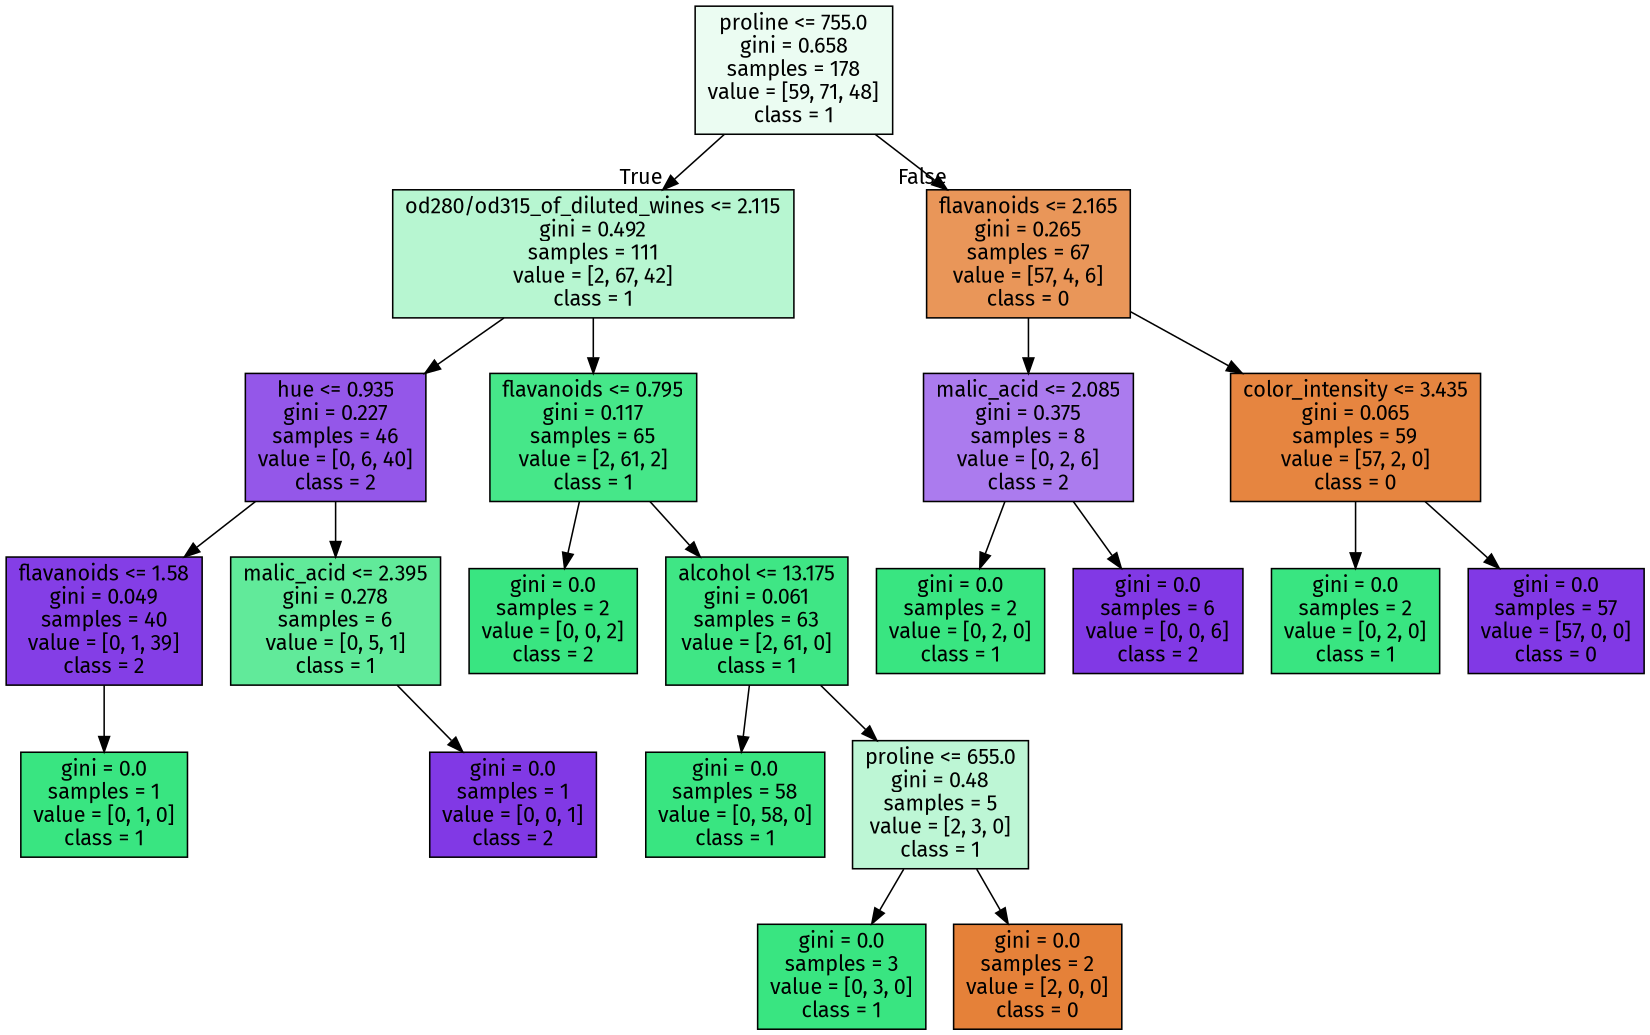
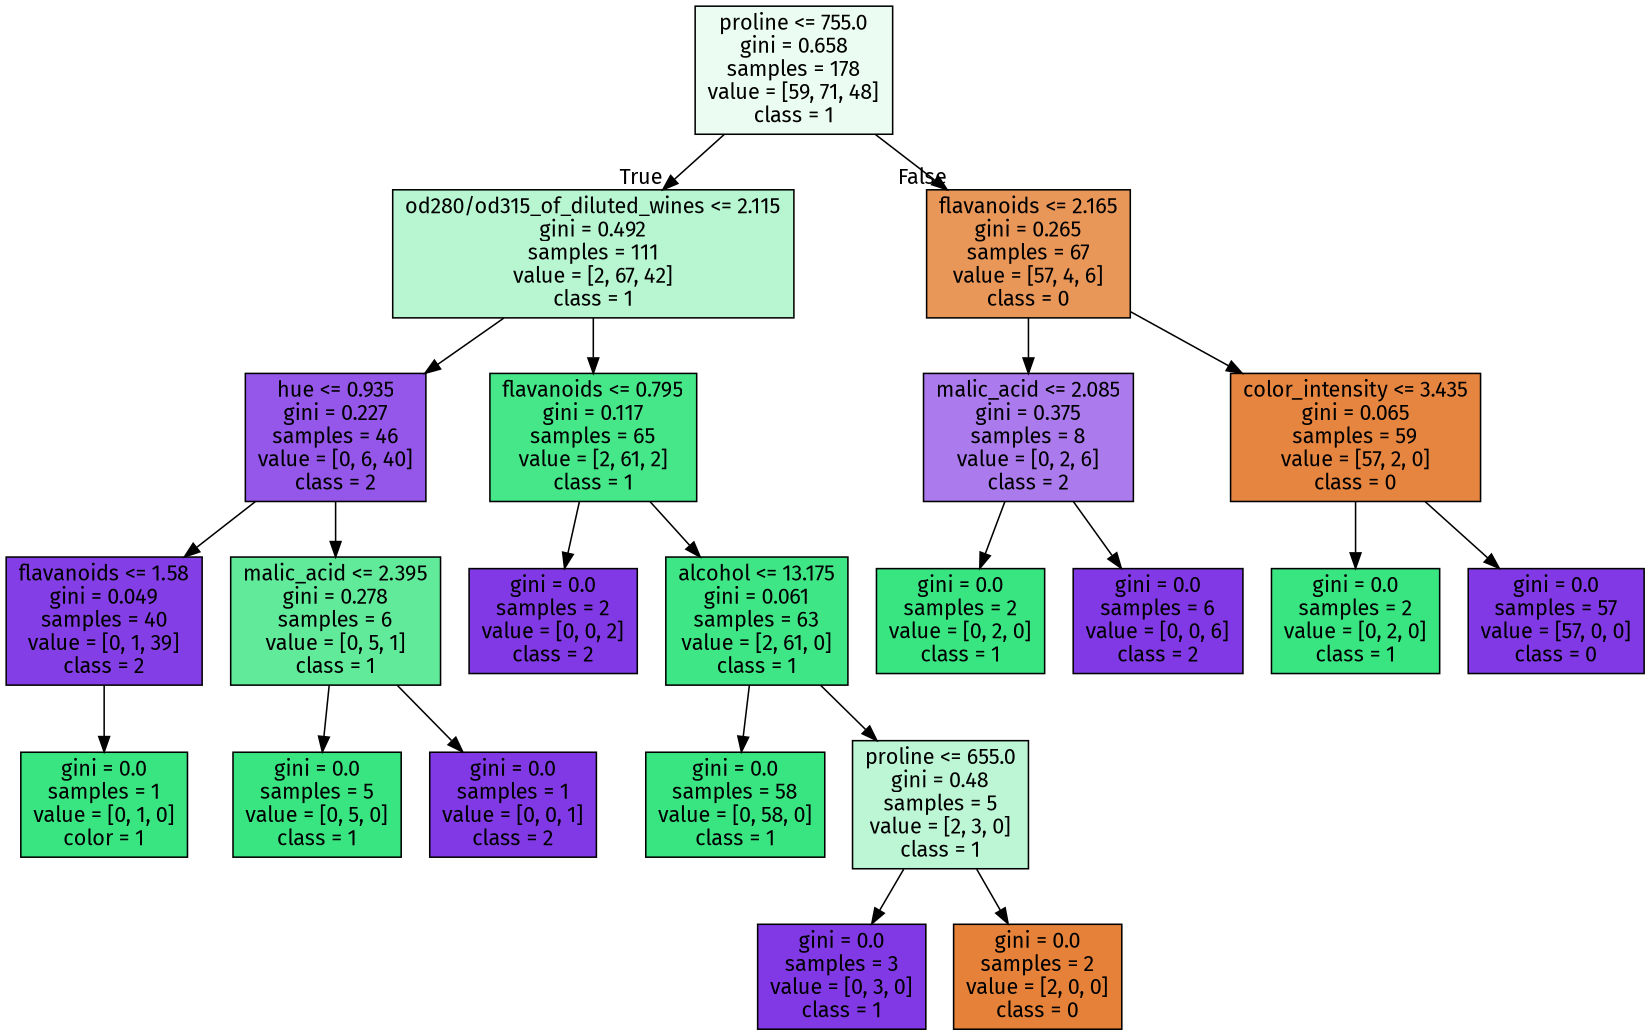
(553, 621) -> (553, 621)
(104, 805) -> (104, 805)
none -> (317, 805)
(842, 977) -> (842, 977)
